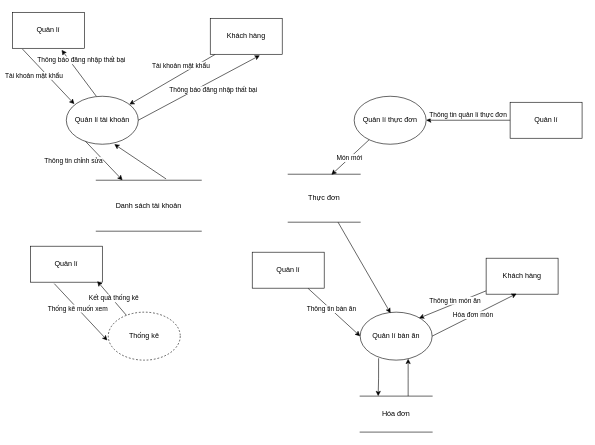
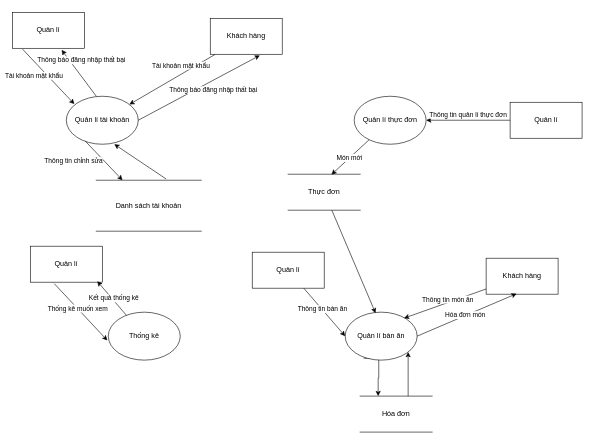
(324, 198) -> (324, 192)
(144, 336) -> (144, 336)
(396, 336) -> (381, 336)
